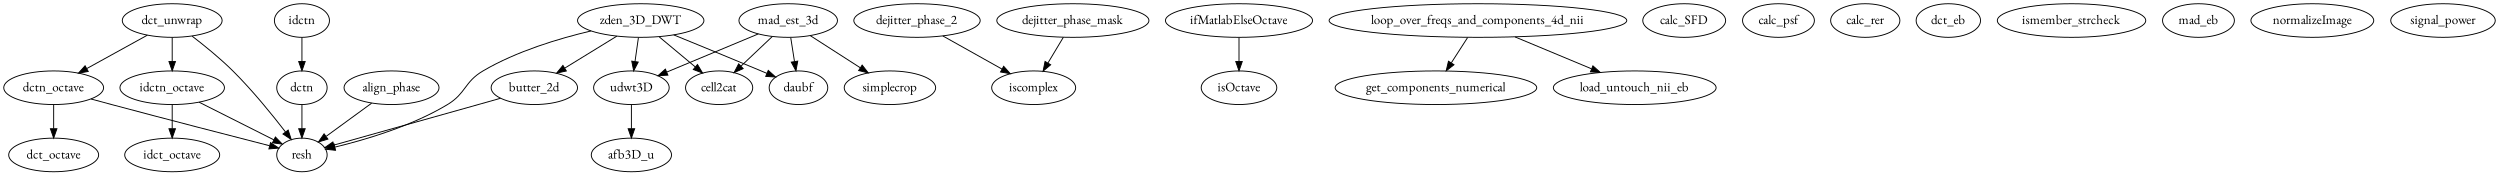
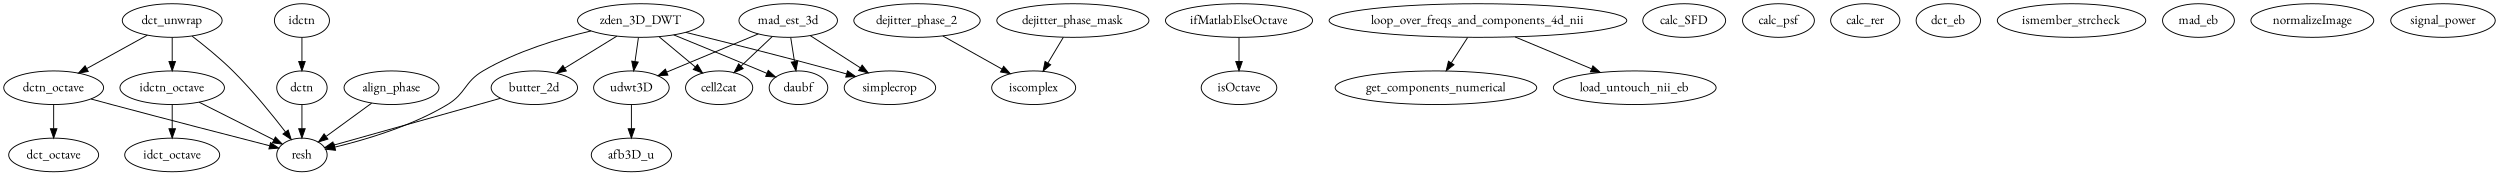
none -> (766, 53)
